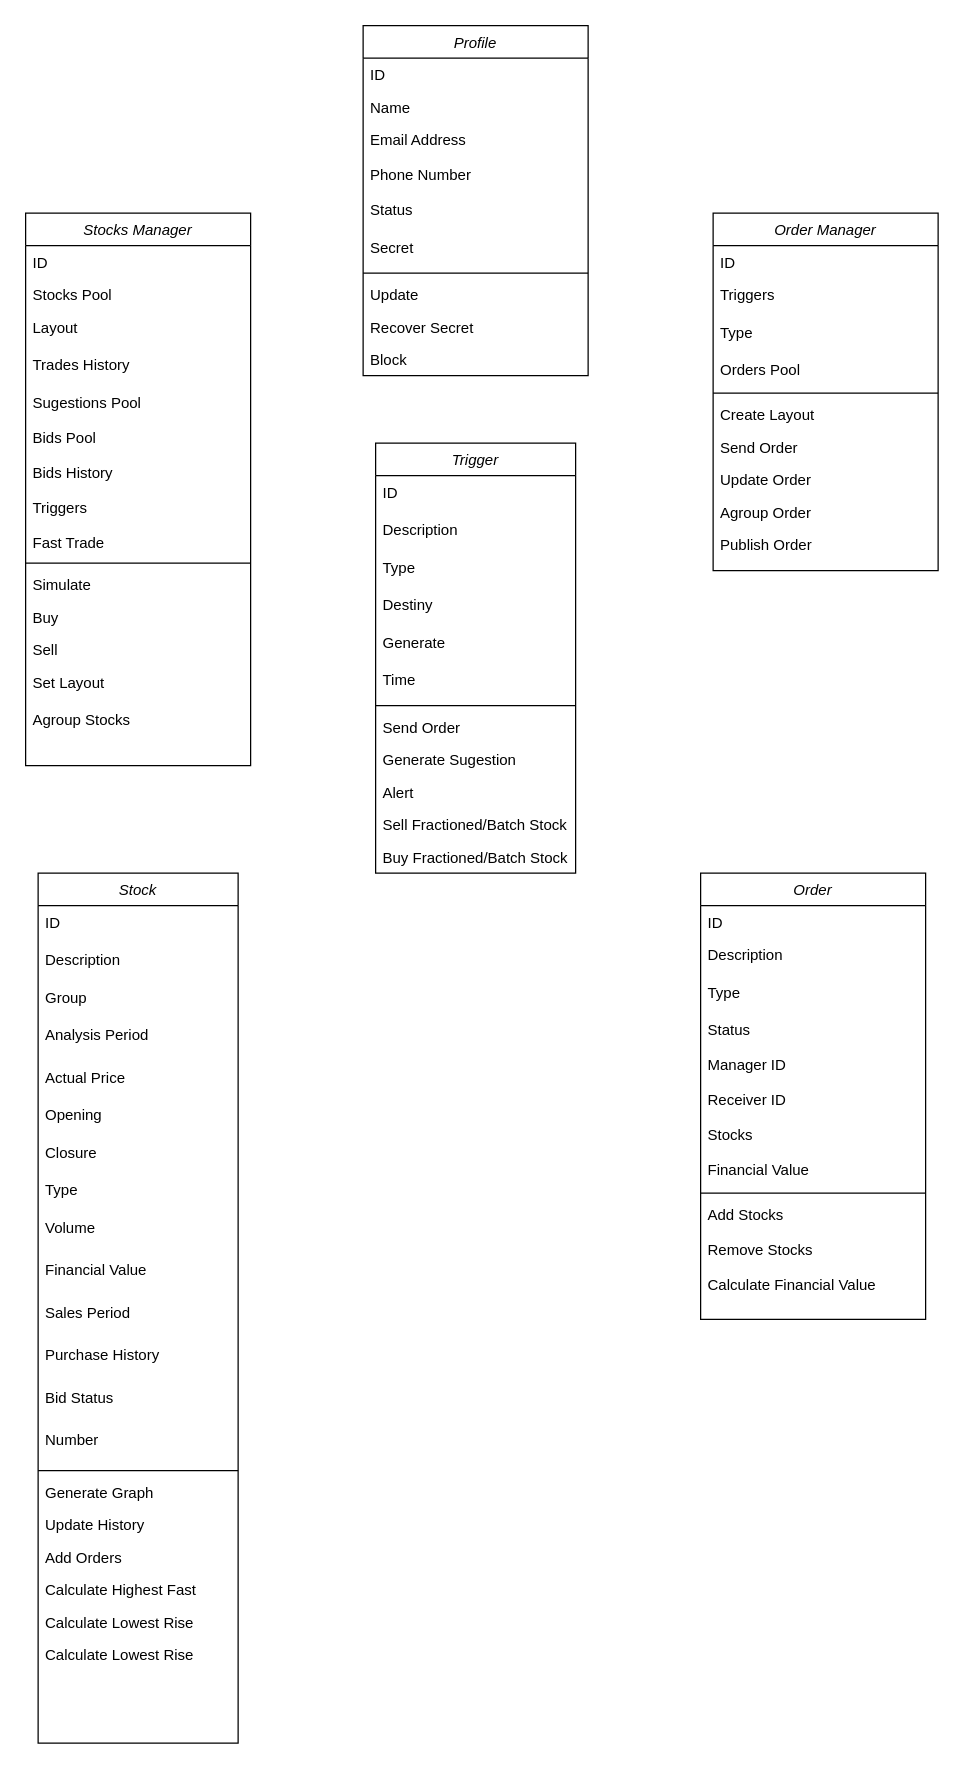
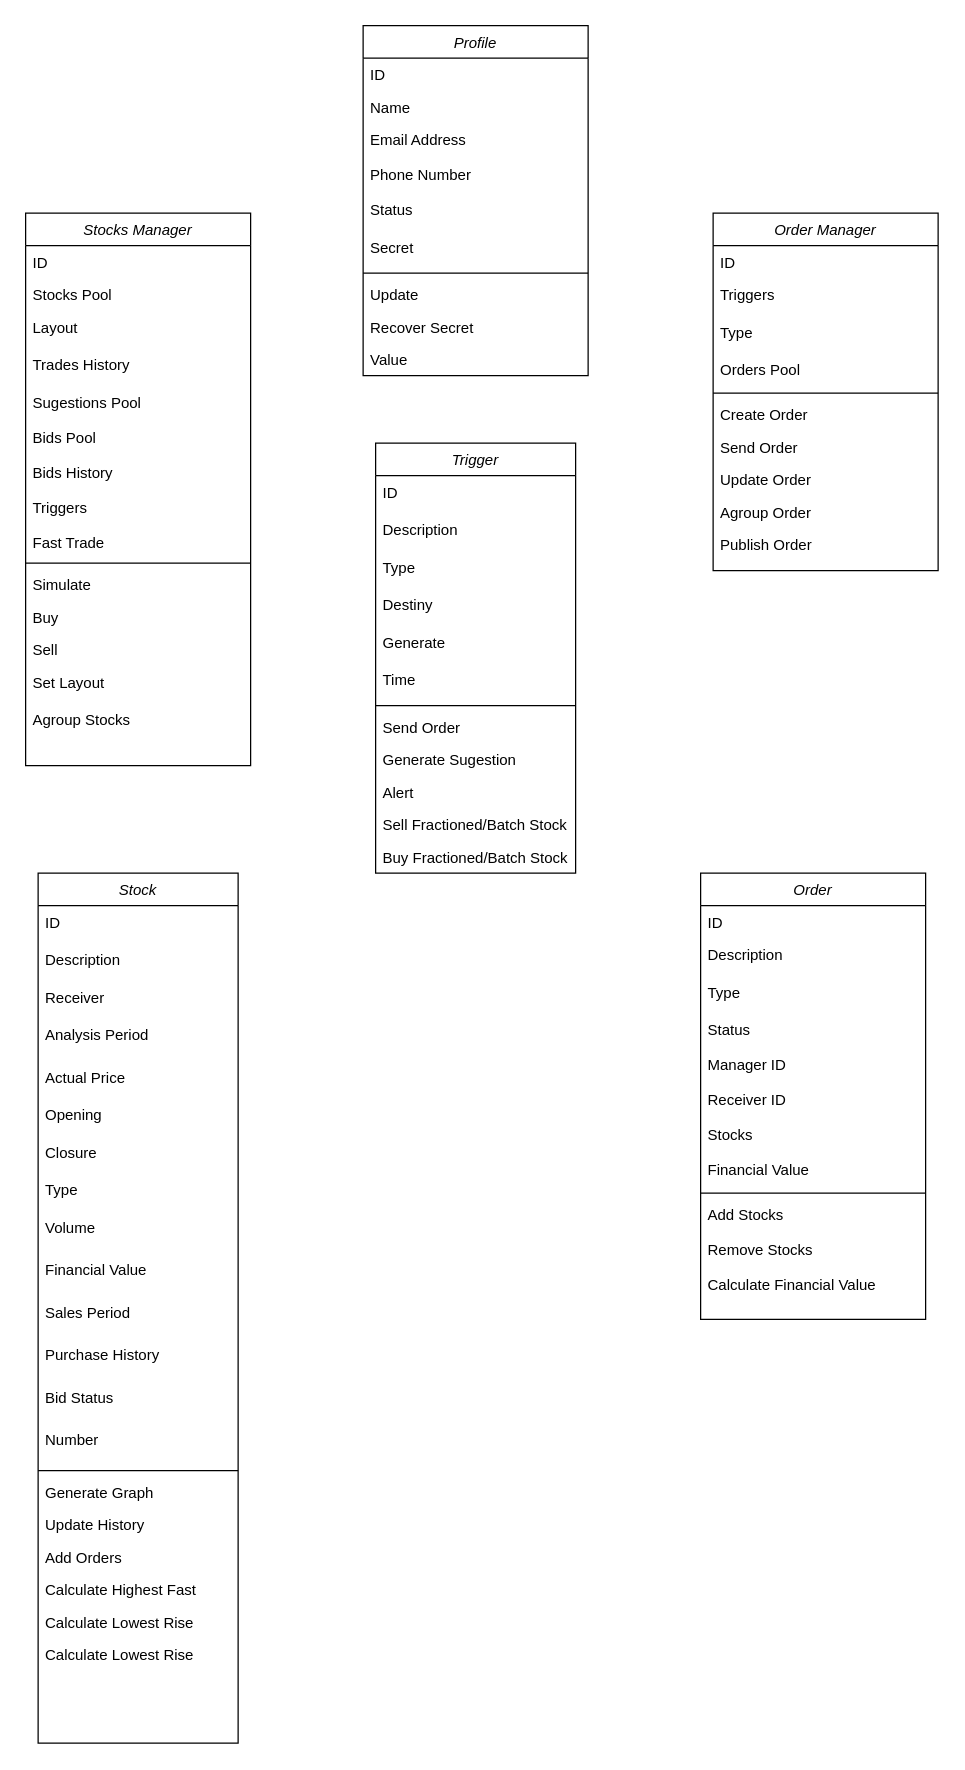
(389, 360) -> (389, 360)
(773, 415) -> (768, 415)
(66, 998) -> (77, 998)
